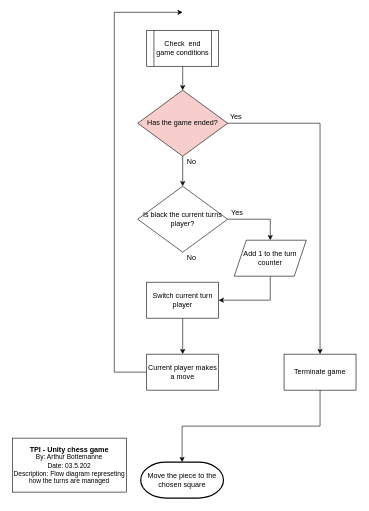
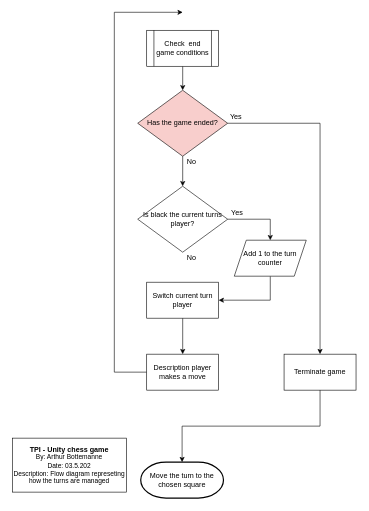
(183, 372) -> (183, 372)
(182, 480) -> (182, 480)
